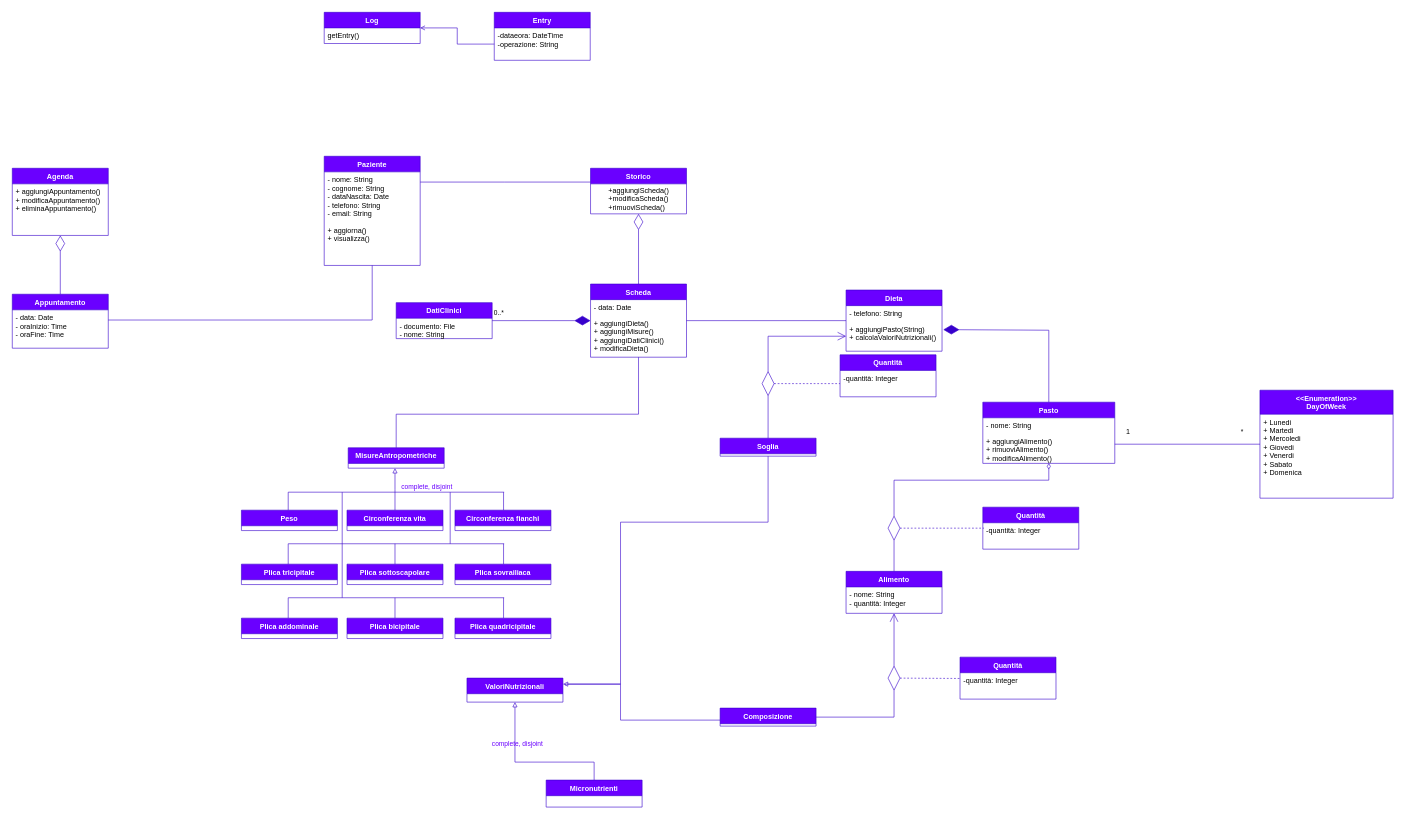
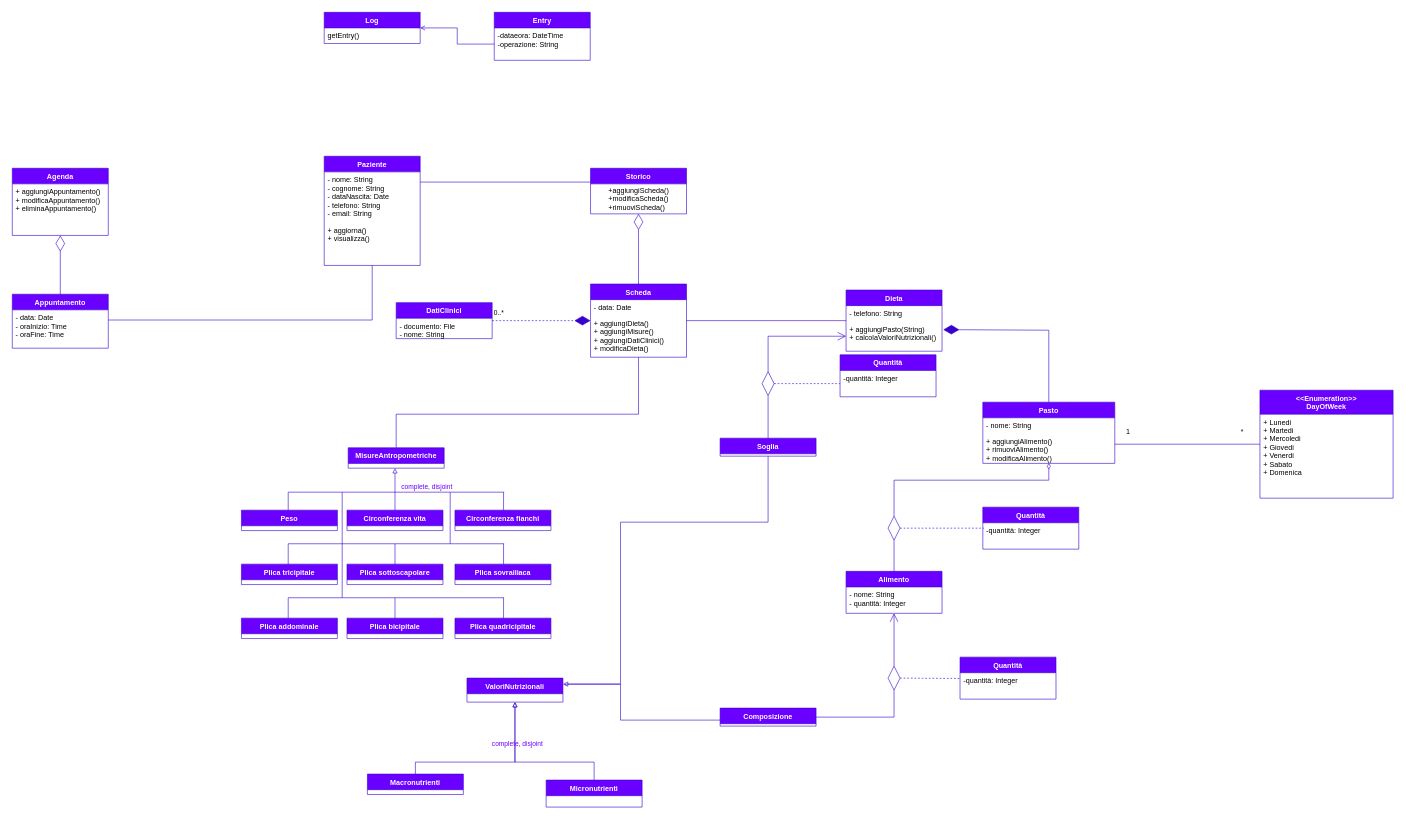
(535, 321) -> (535, 321)
none -> (416, 768)
none -> (416, 785)
